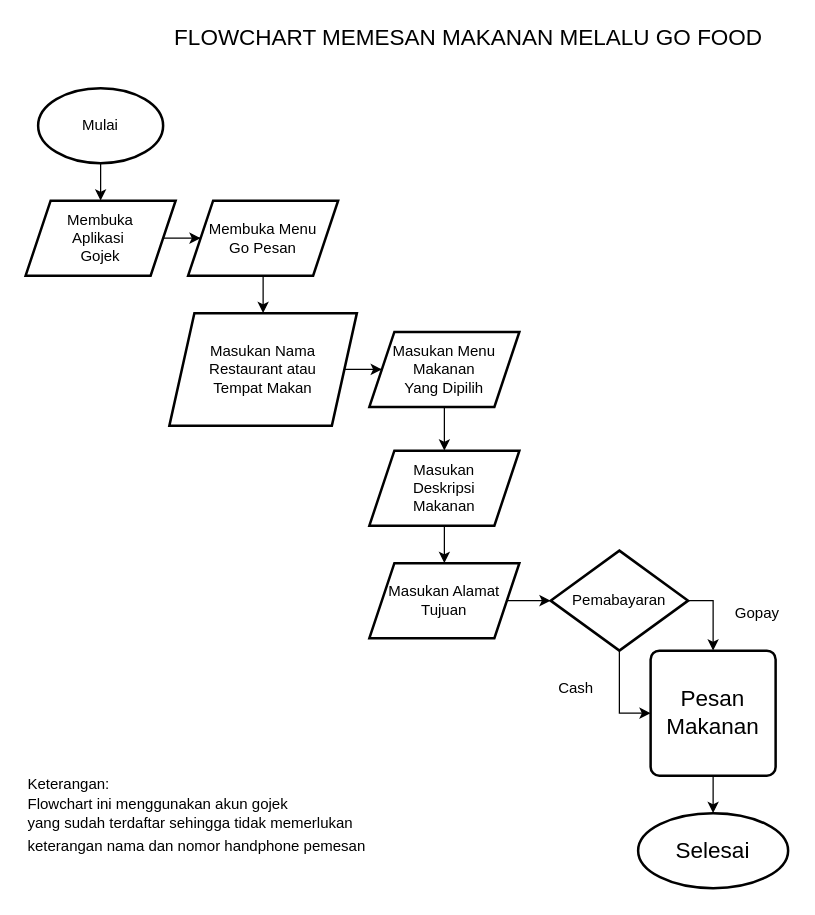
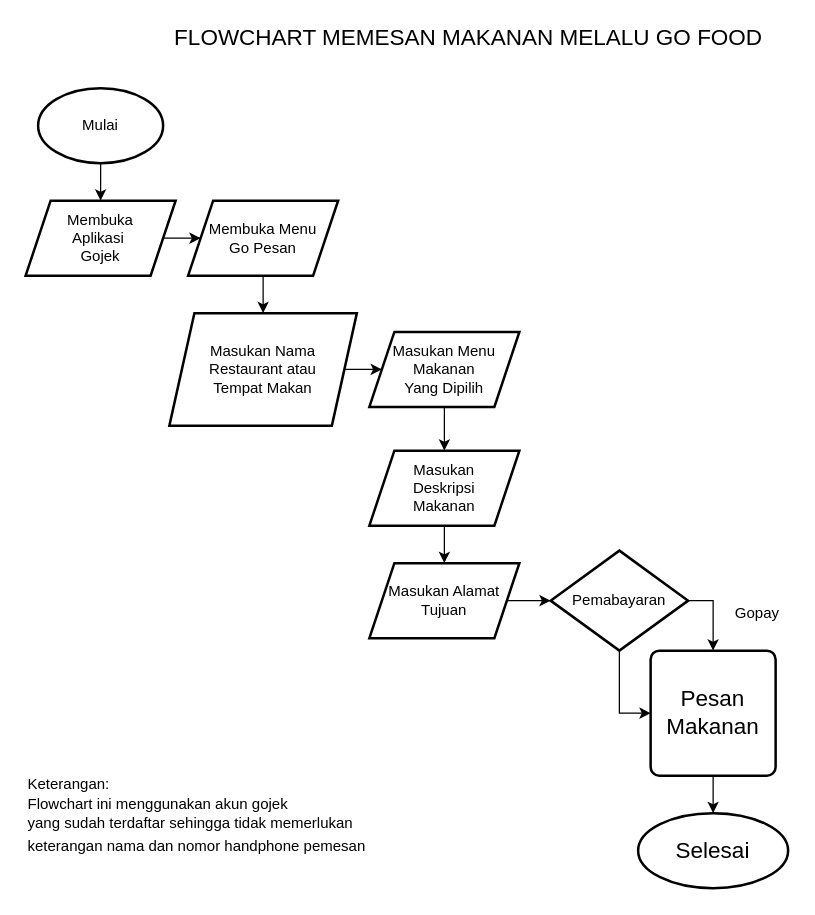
(576, 688) -> none
